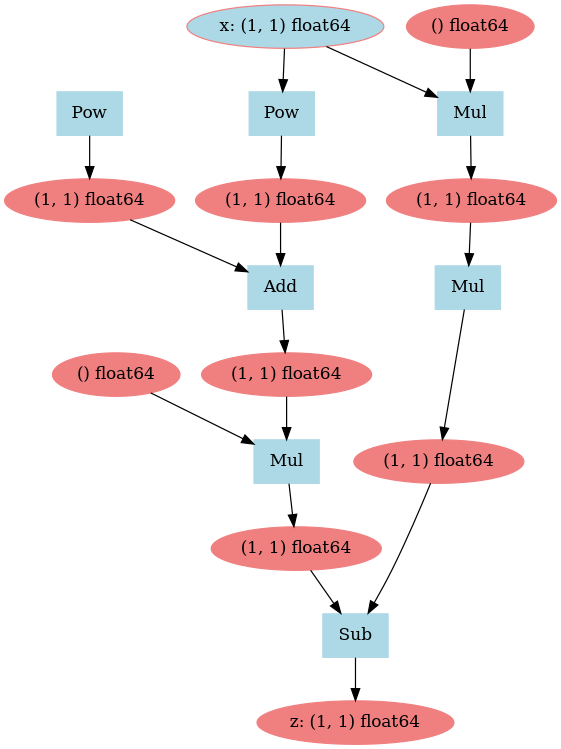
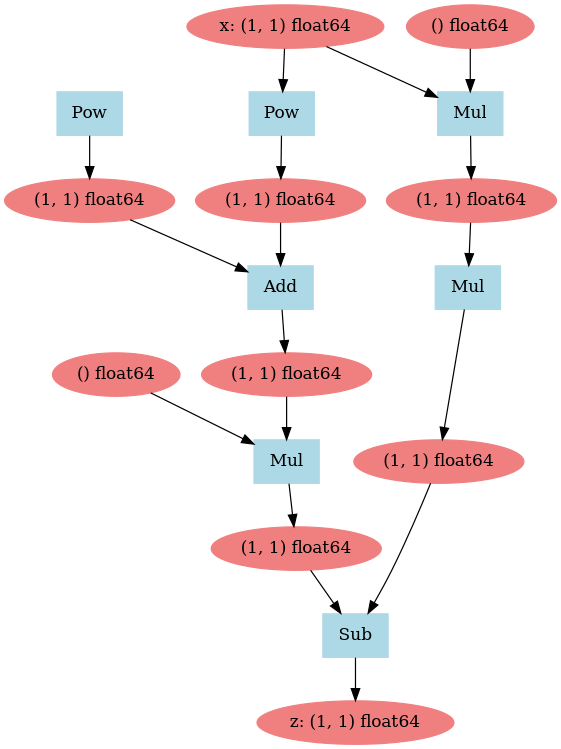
(285, 27) -> (285, 27)
